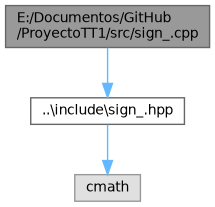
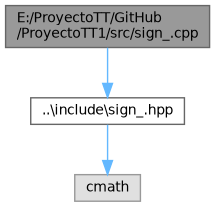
(108, 27) -> (108, 27)
